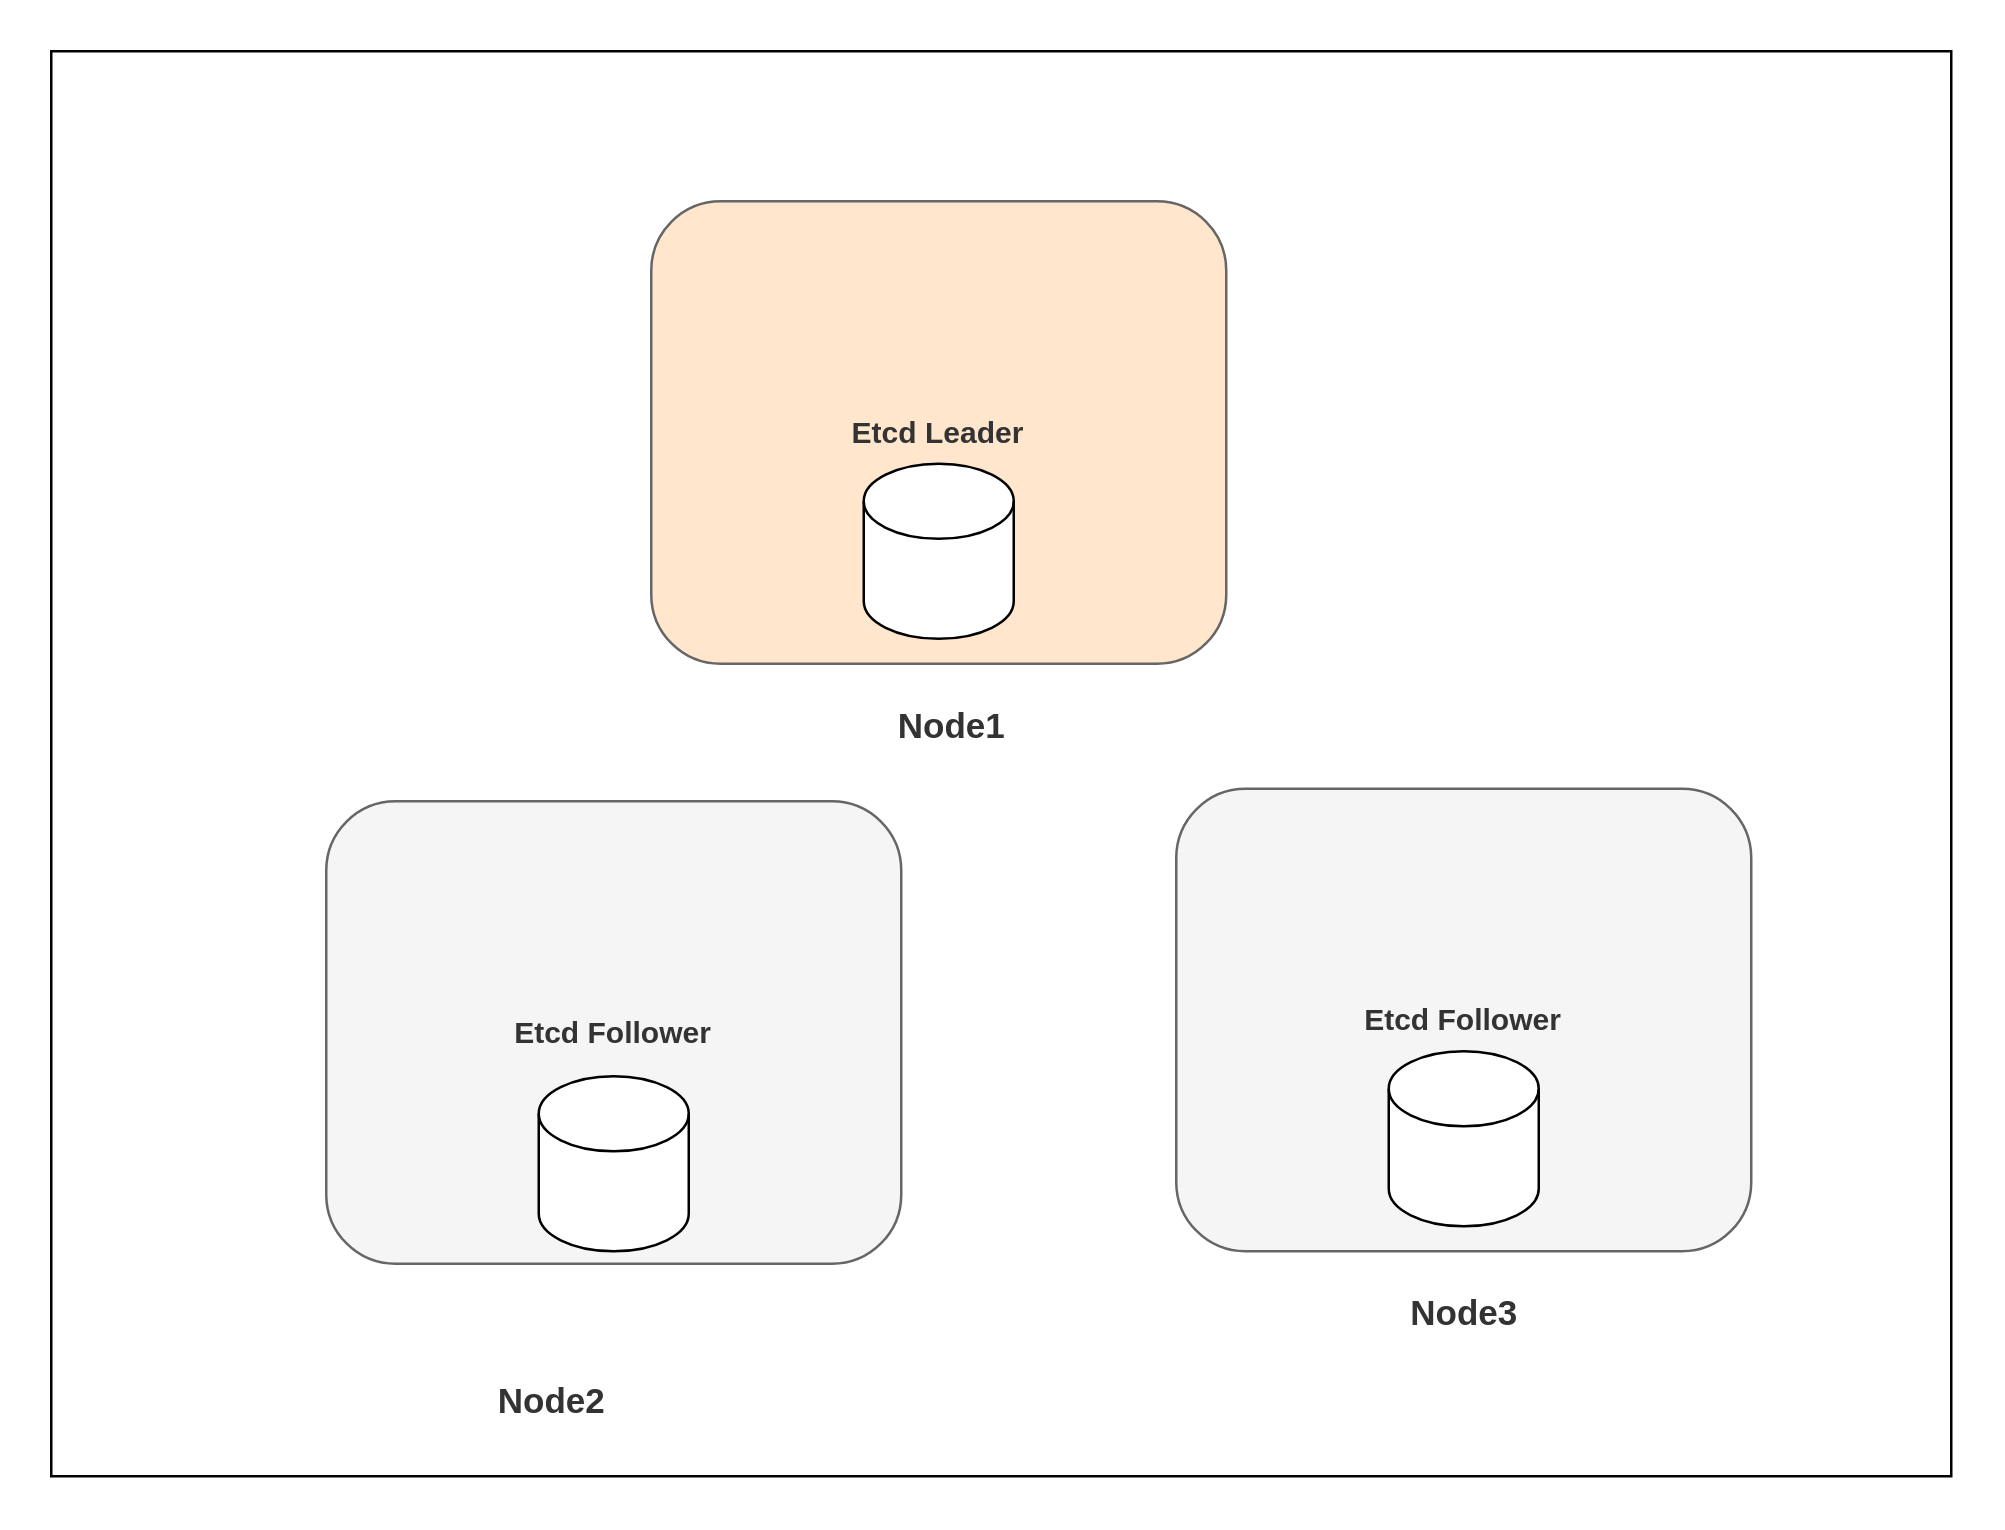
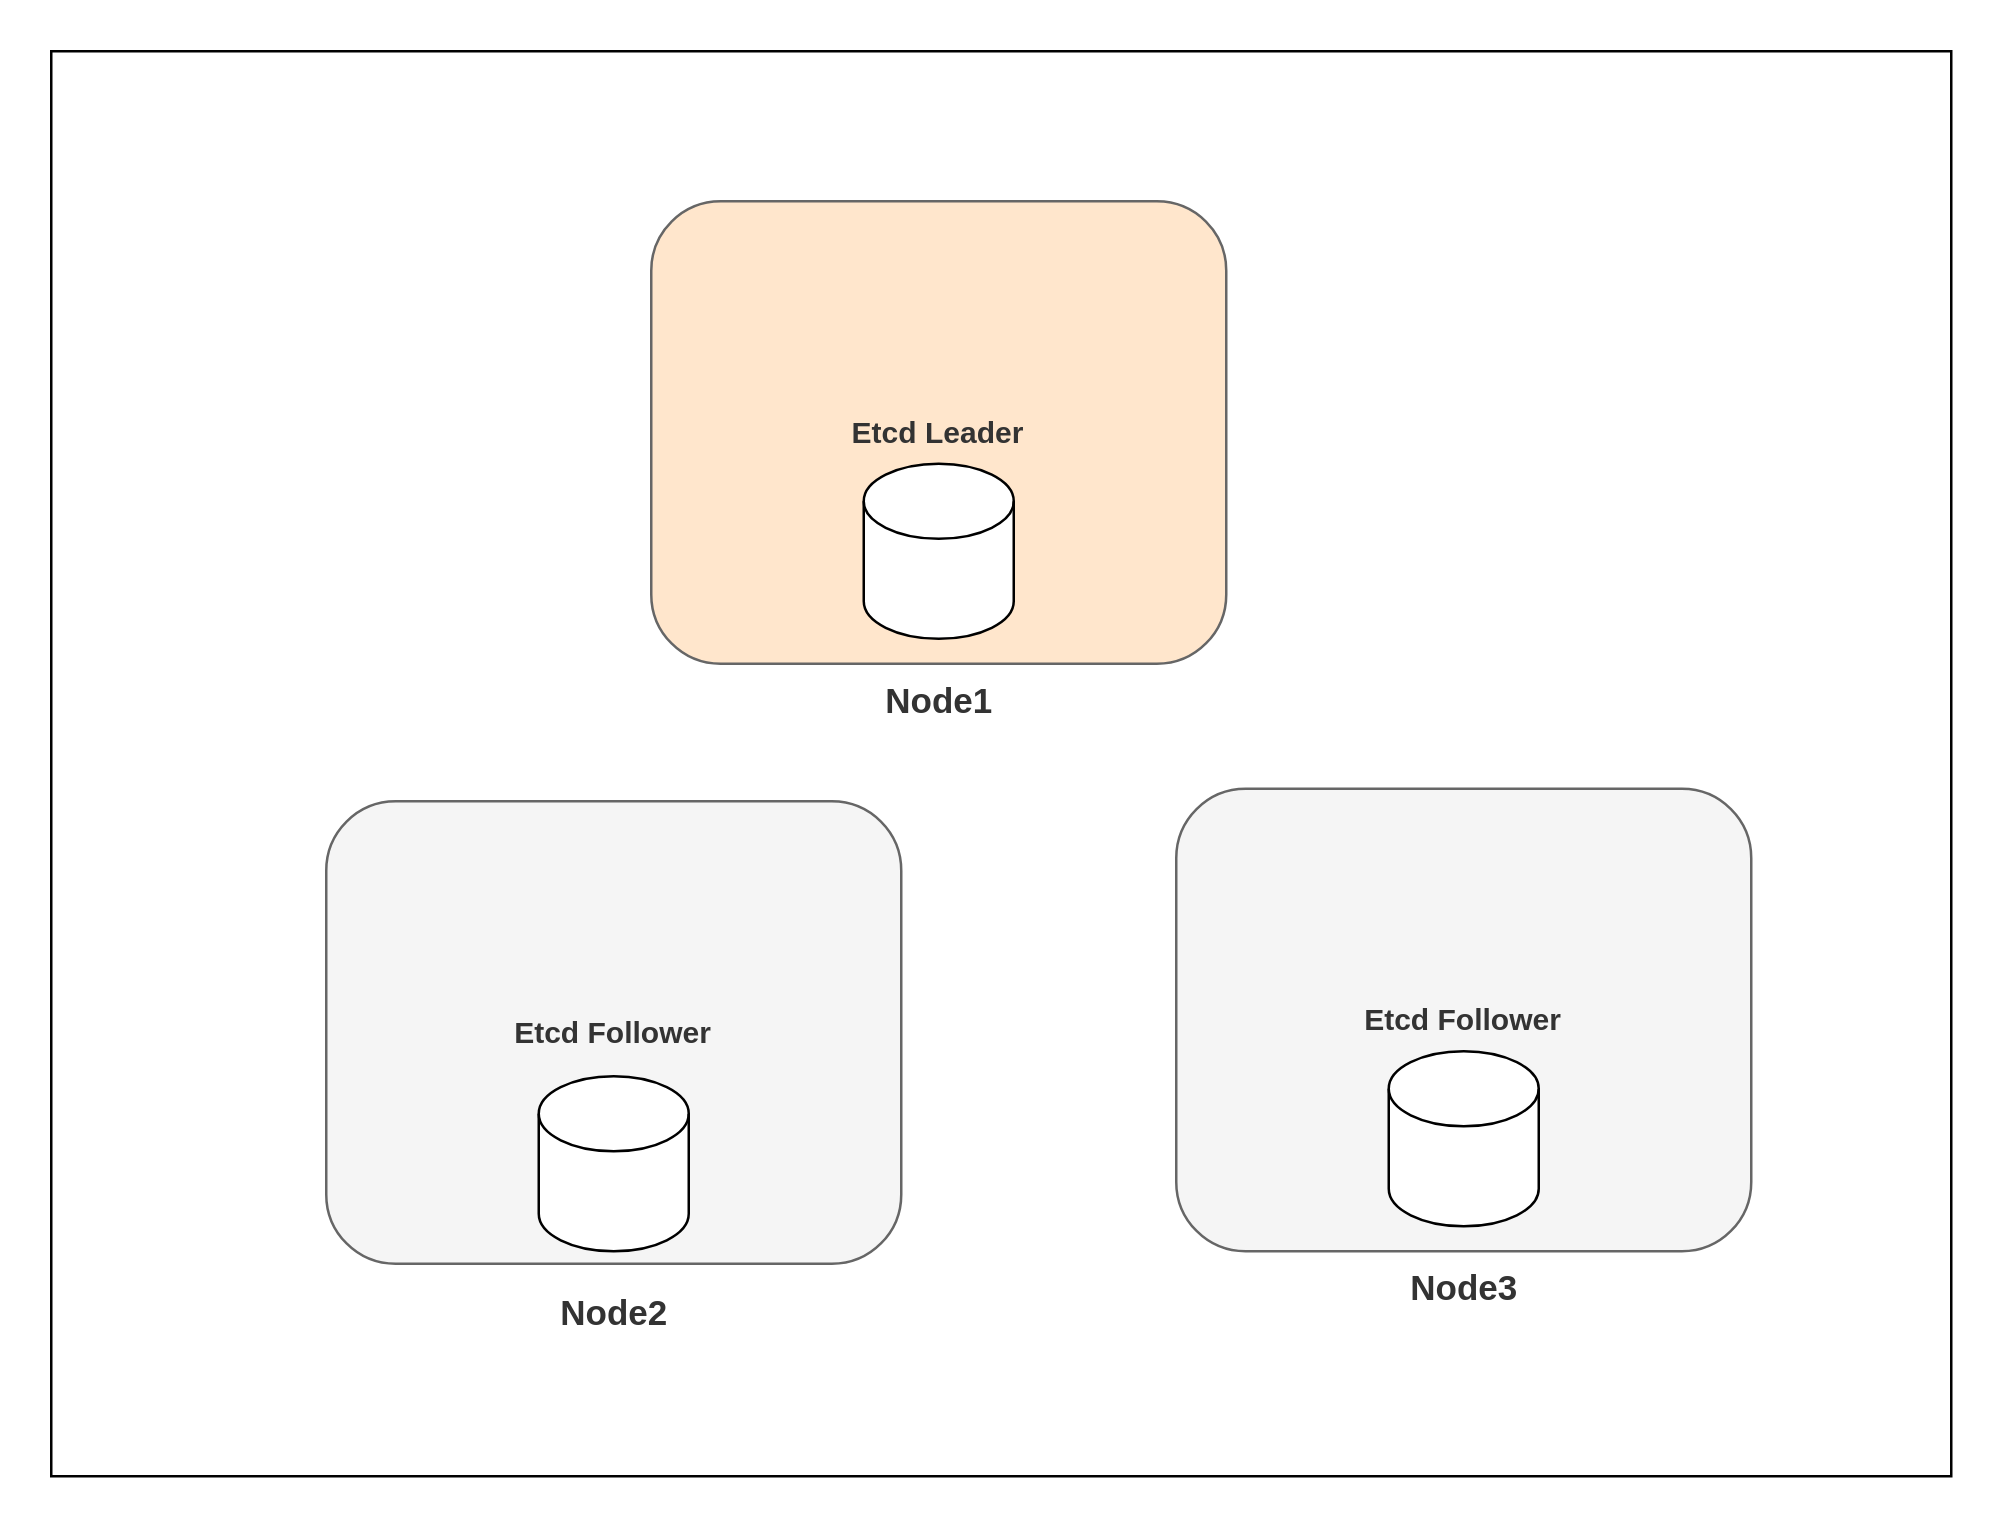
(951, 726) -> (939, 701)
(1464, 1314) -> (1464, 1289)
(551, 1401) -> (614, 1314)
